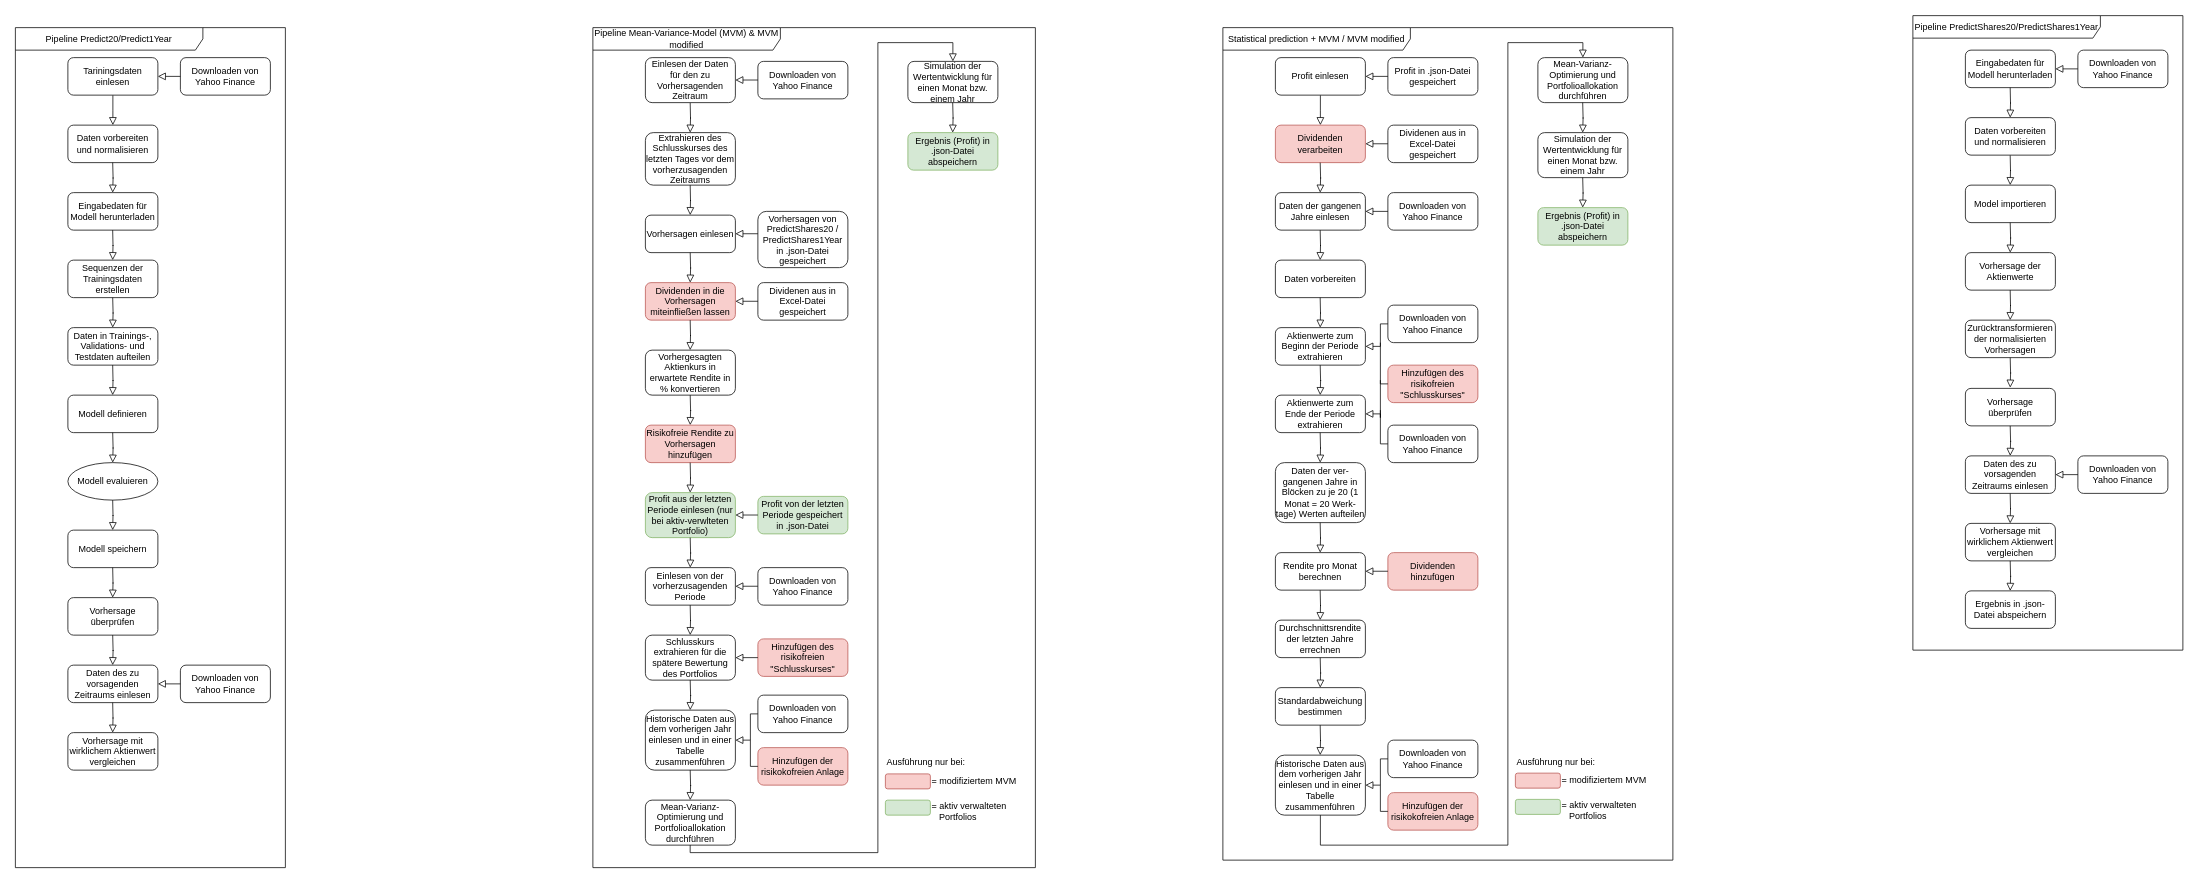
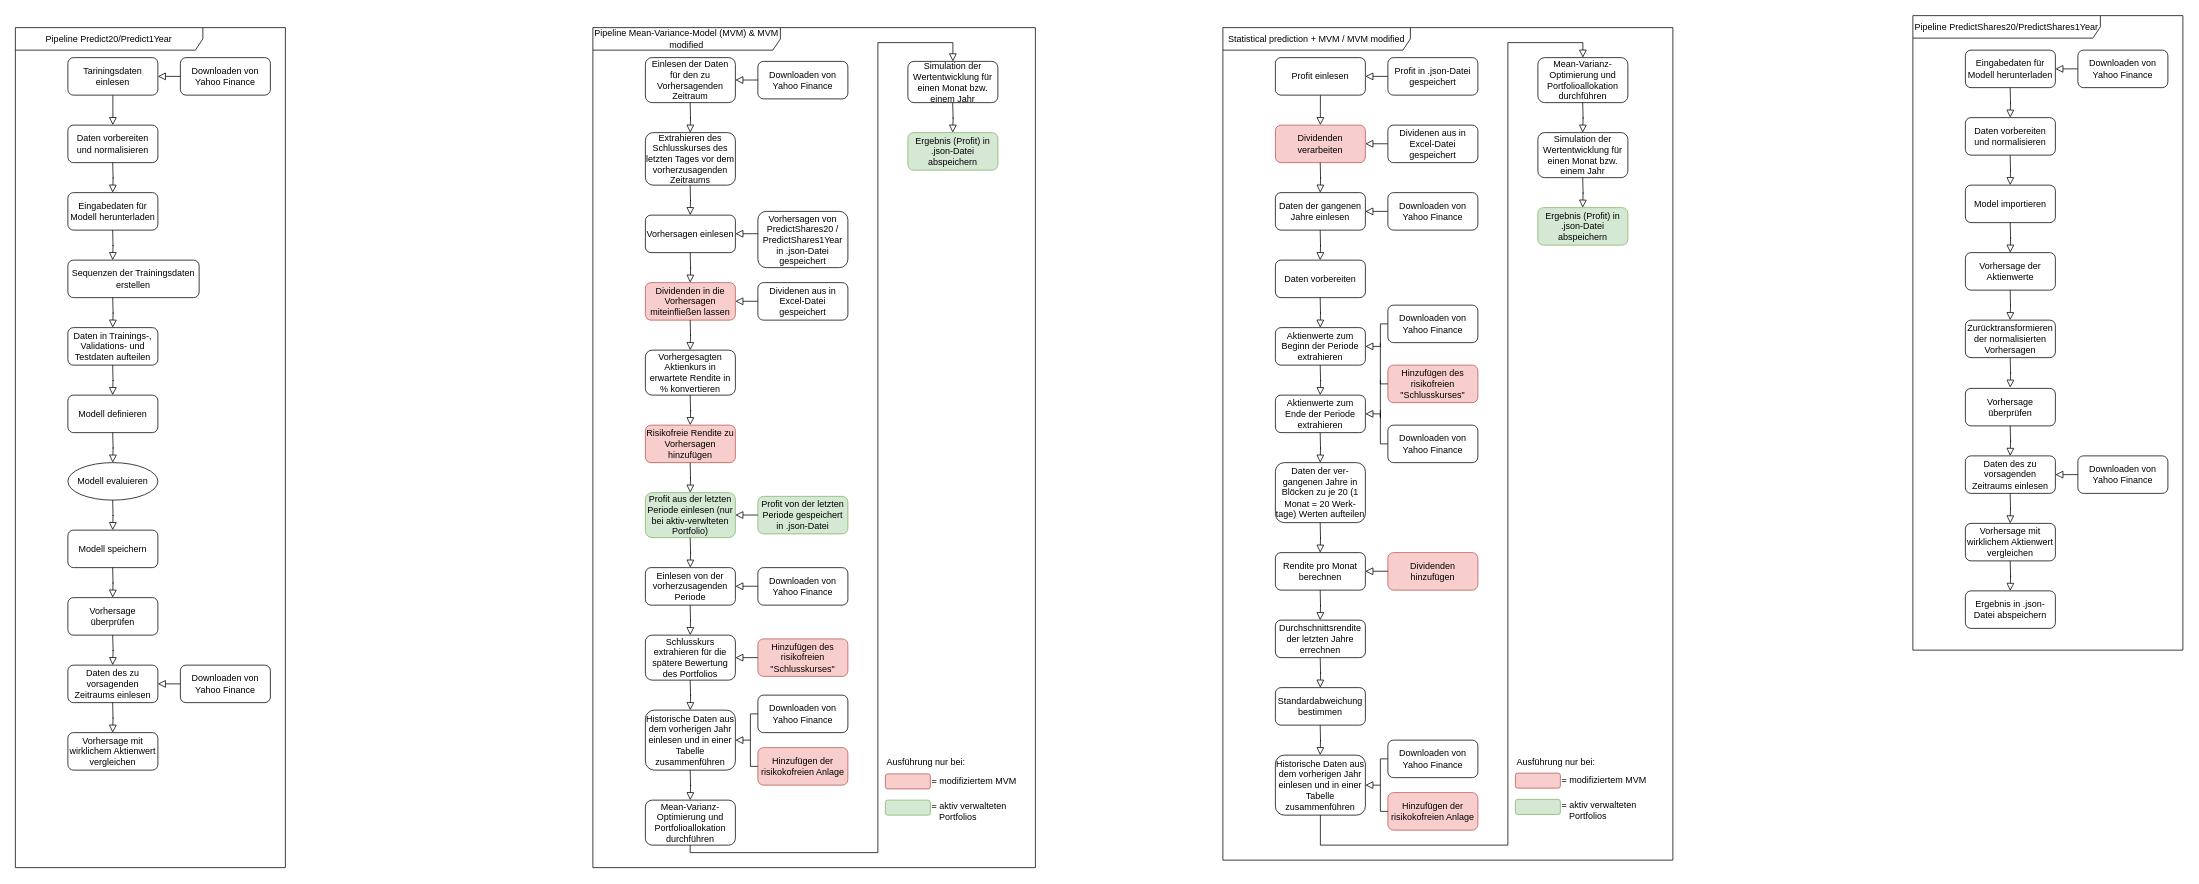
(113, 279) -> (134, 279)
